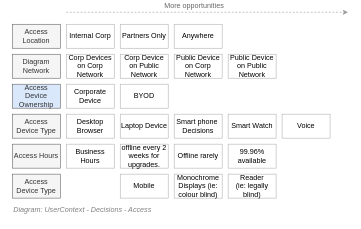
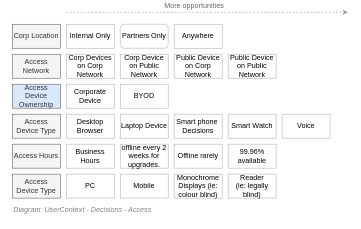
(36, 36) -> (36, 36)
(90, 36) -> (90, 36)
(144, 36) -> (144, 36)
(36, 66) -> (36, 66)
none -> (90, 186)
